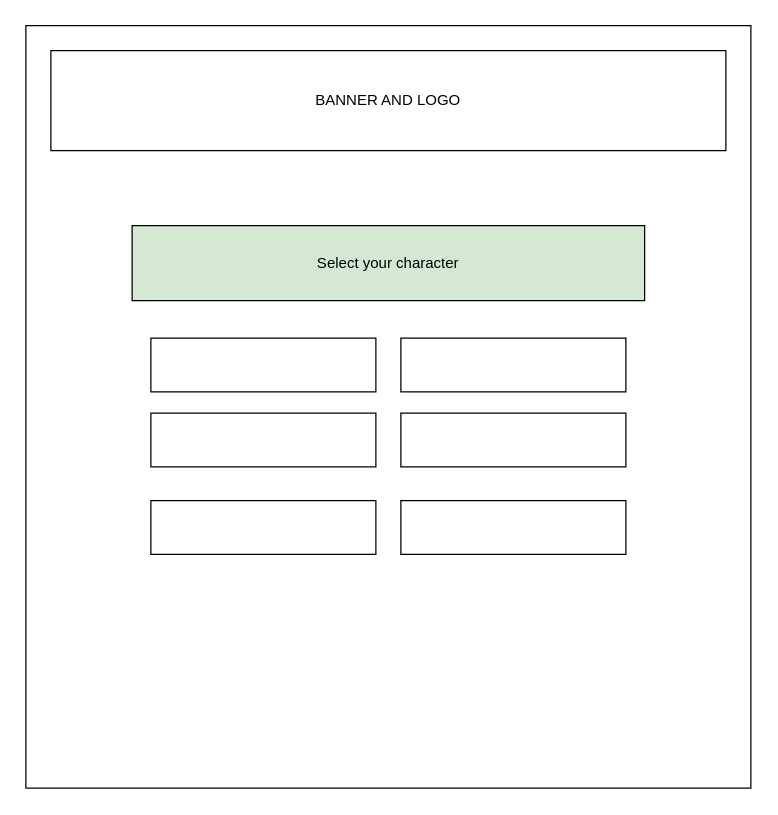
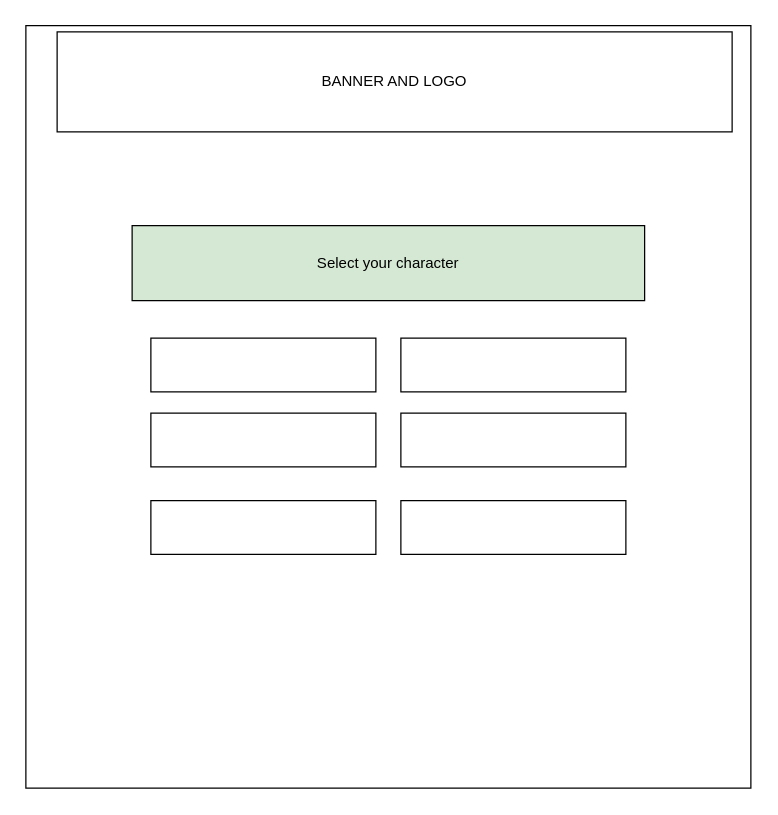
(388, 101) -> (394, 82)
